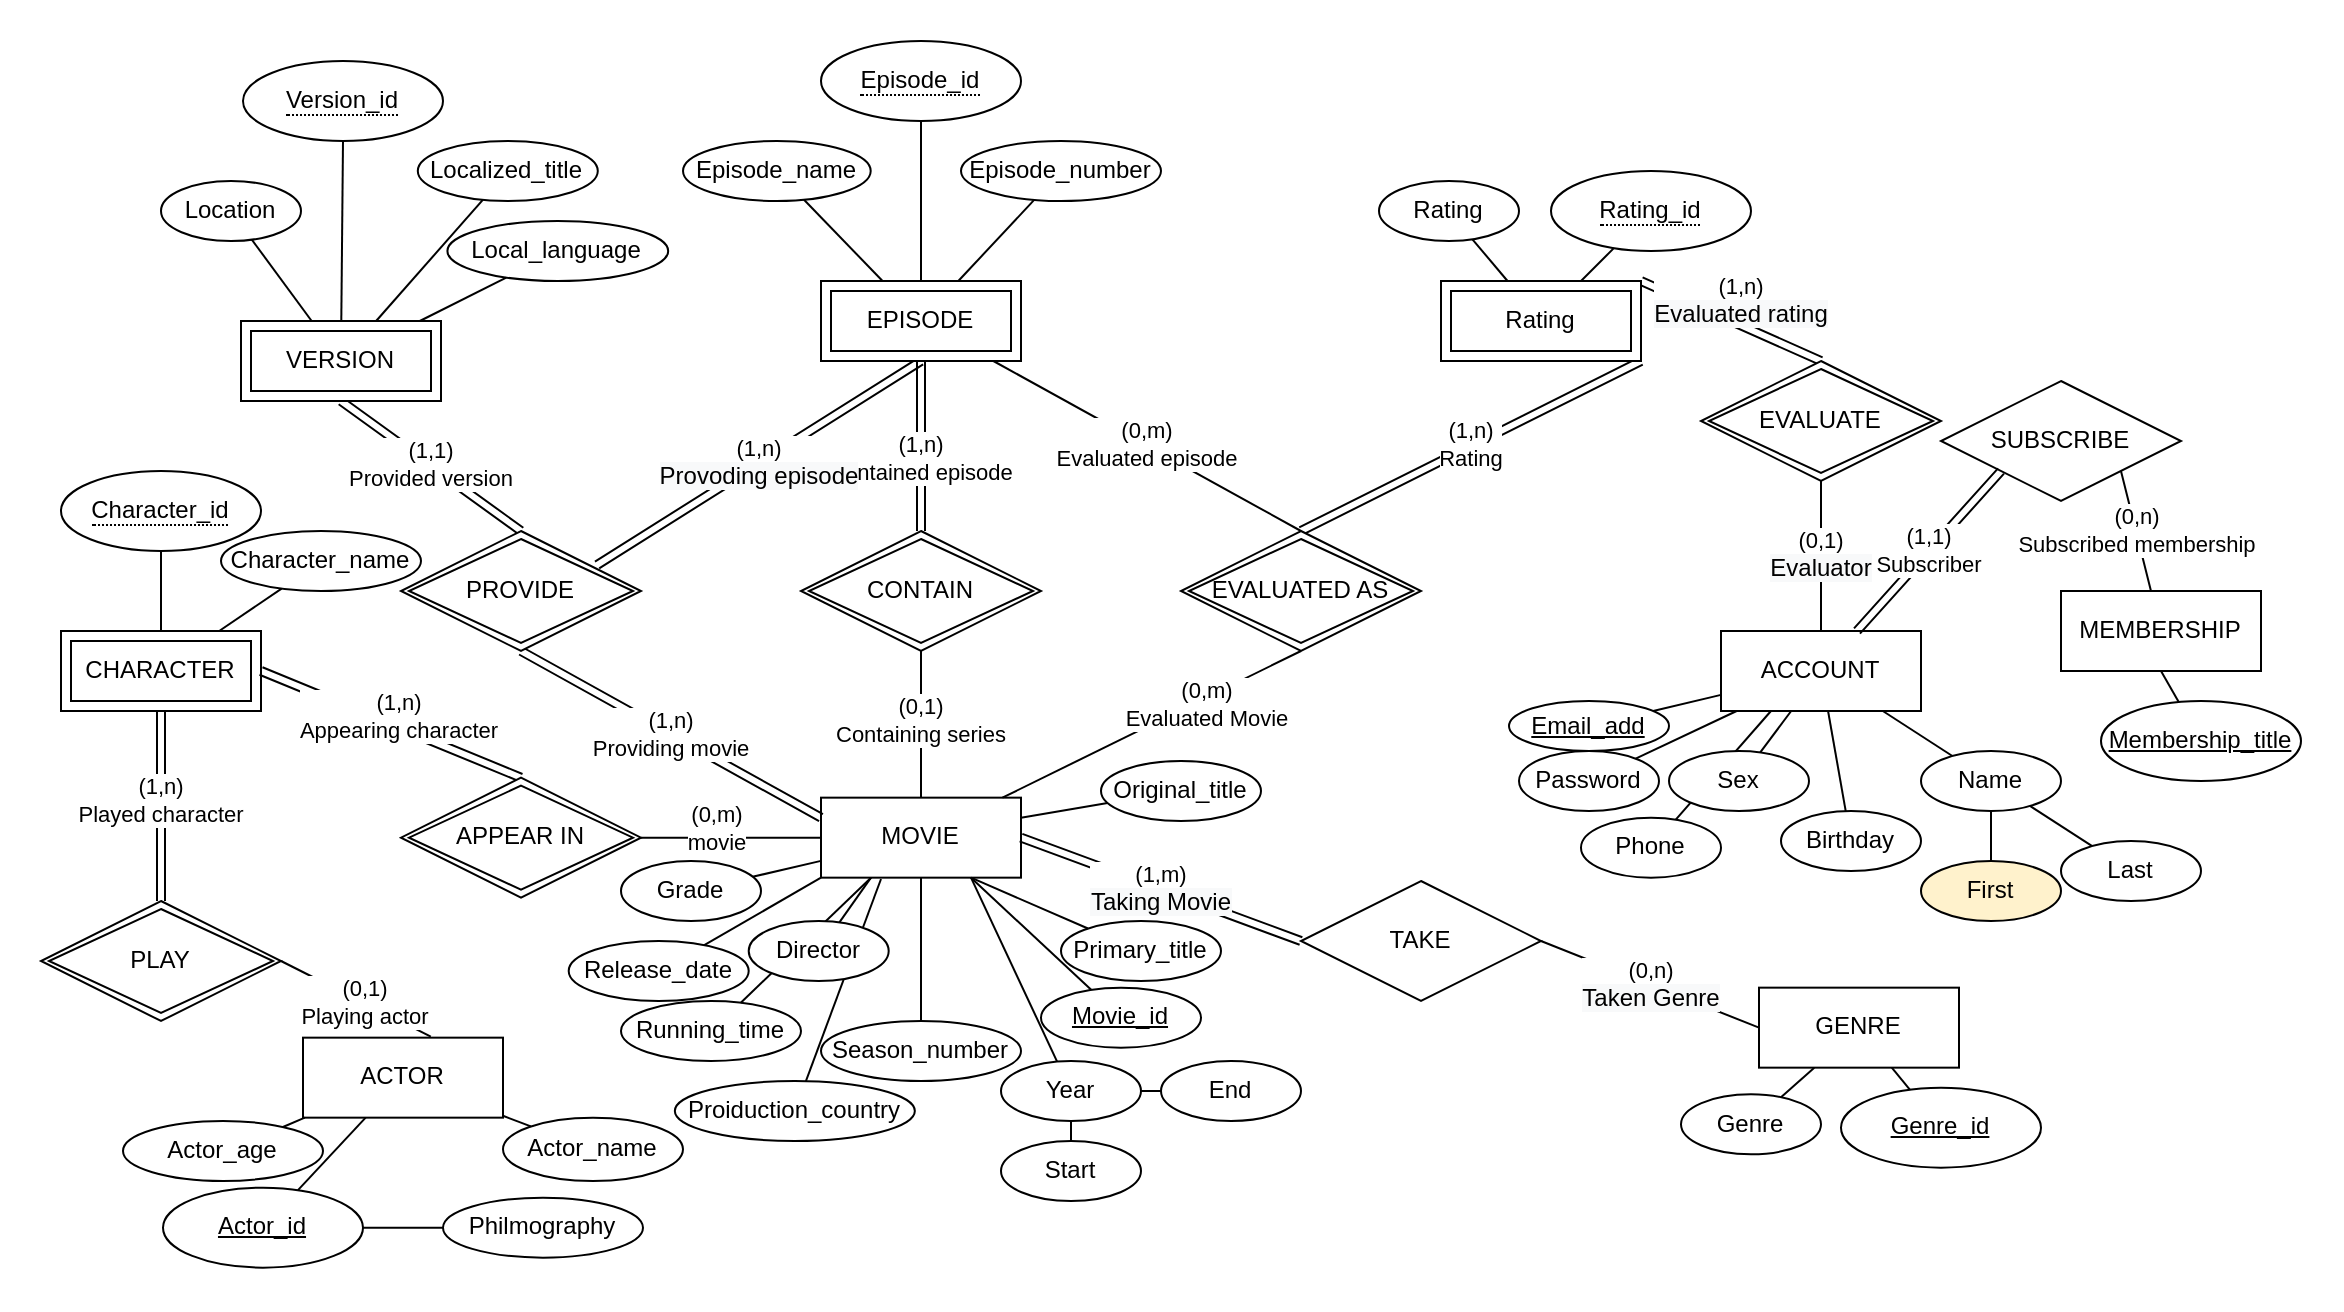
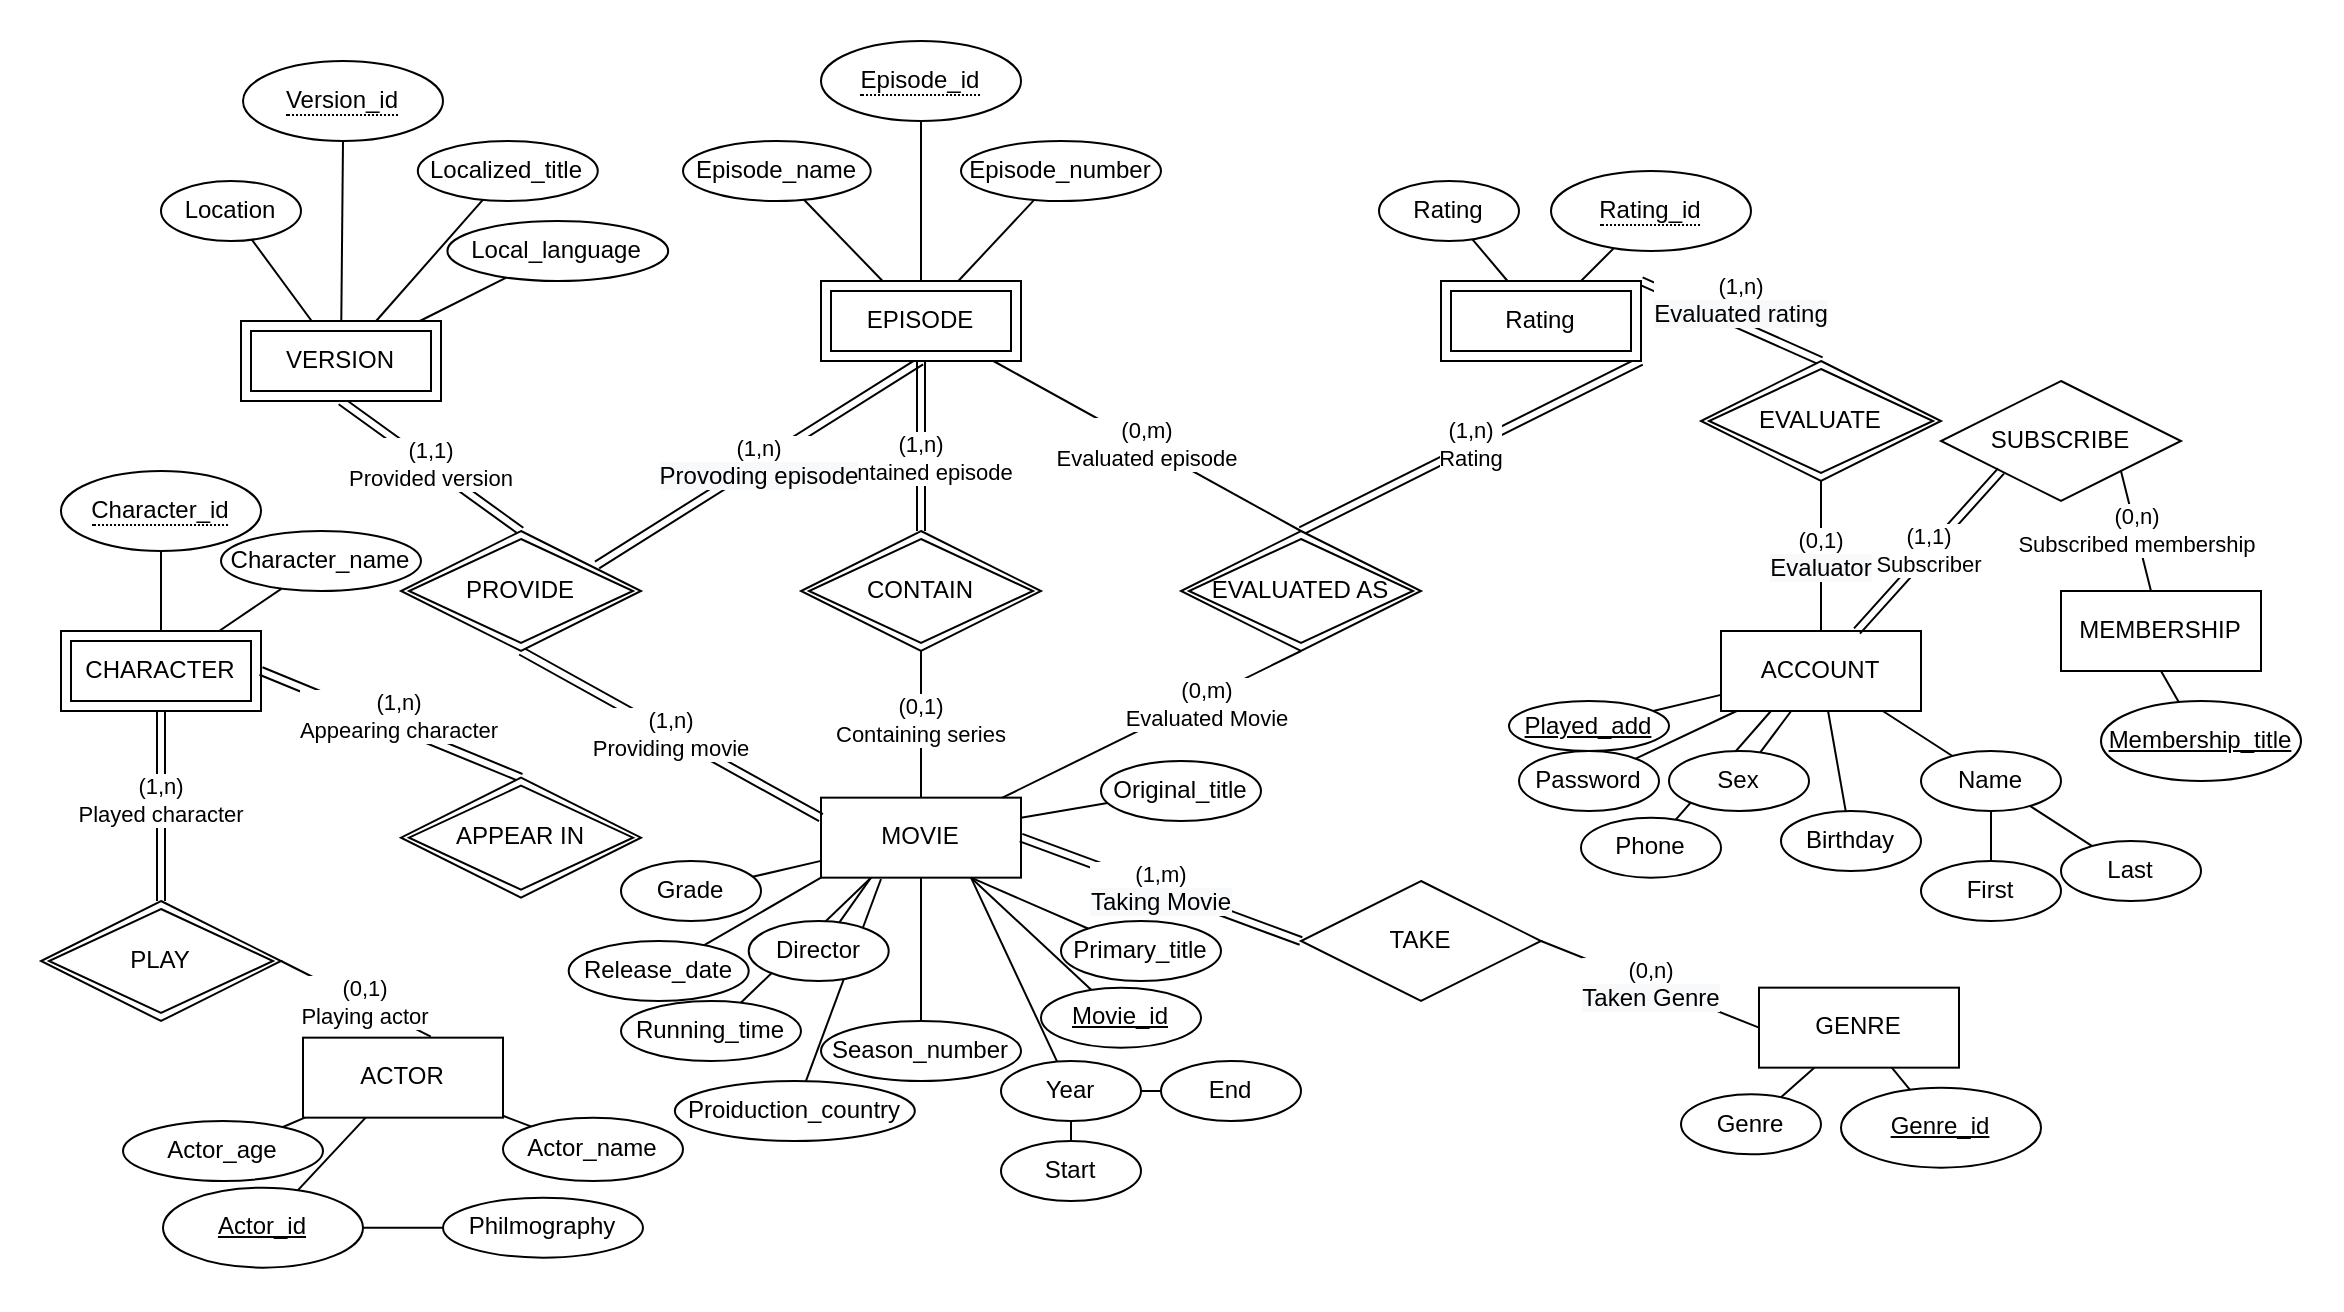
(1589, 727) -> (1589, 727)
(731, 838) -> none
(1991, 891) -> (1991, 891)
